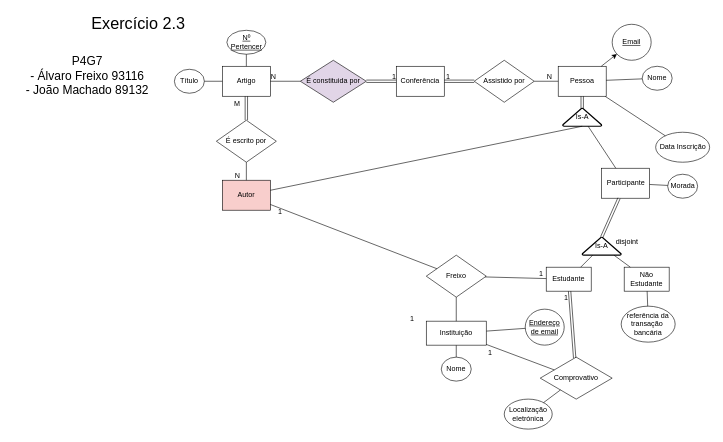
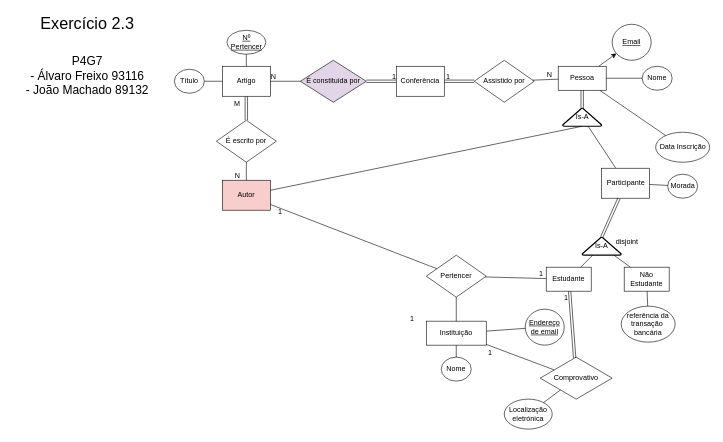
(138, 24) -> (87, 24)
(582, 81) -> (582, 78)
(456, 276) -> (456, 276)
